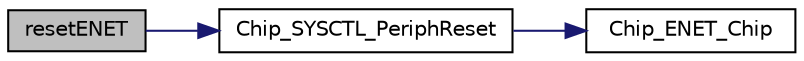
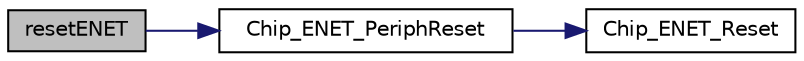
(366, 31) -> (366, 31)
(691, 31) -> (691, 31)
